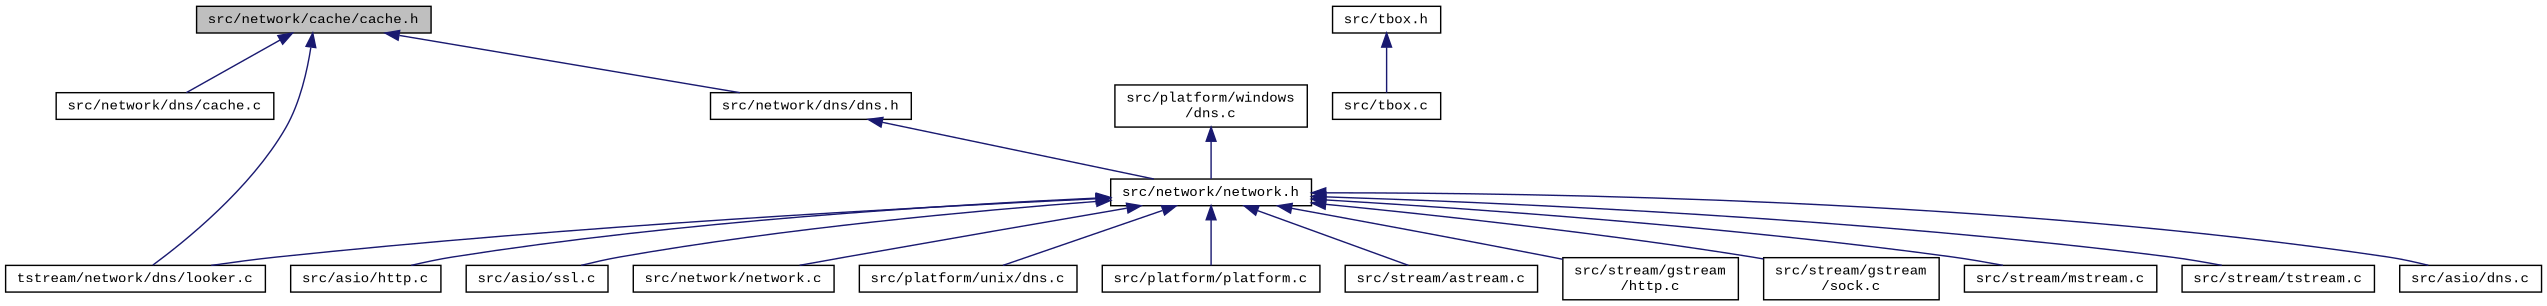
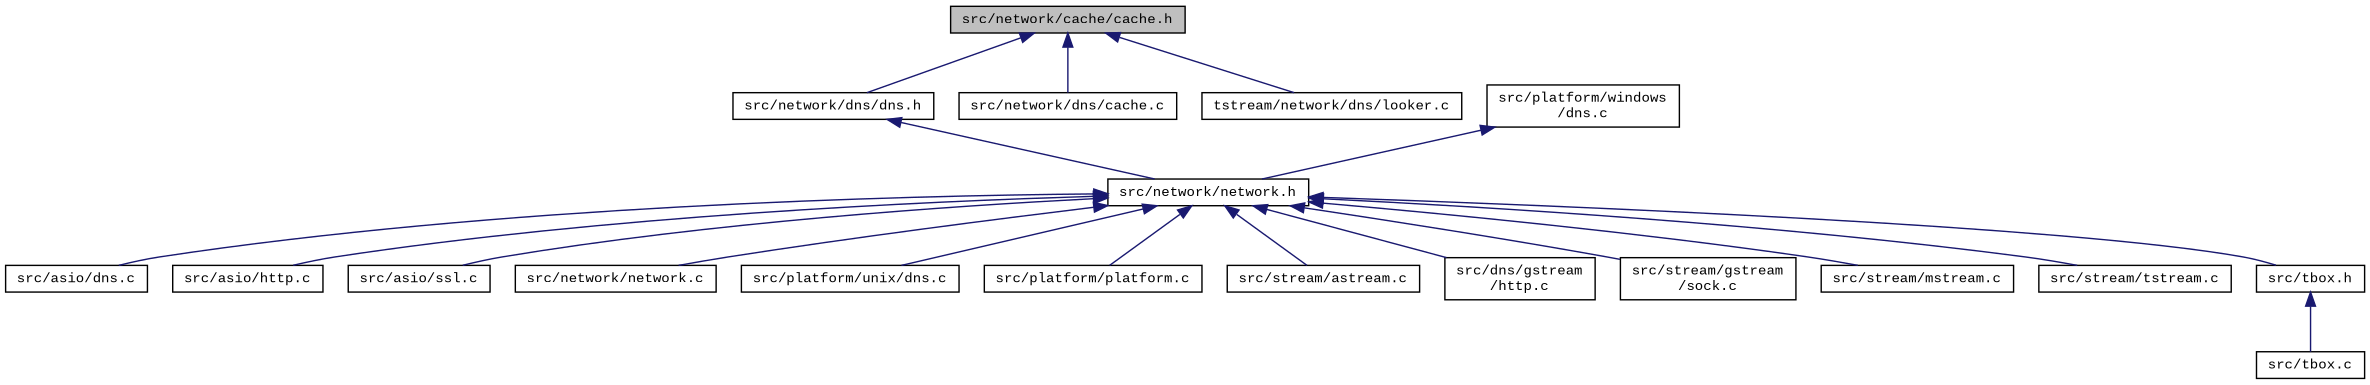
(586, 230) -> (1801, 218)
(1651, 279) -> (1520, 279)
